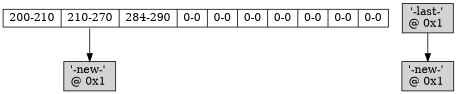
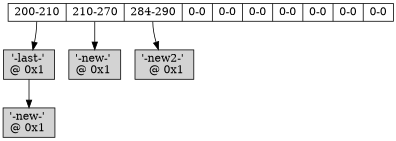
none -> (36, 32)
none -> (164, 65)
